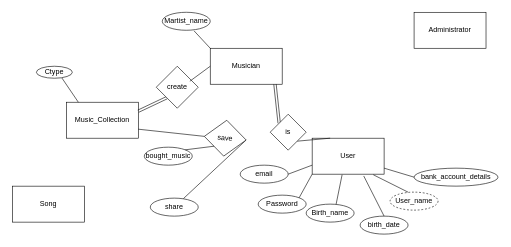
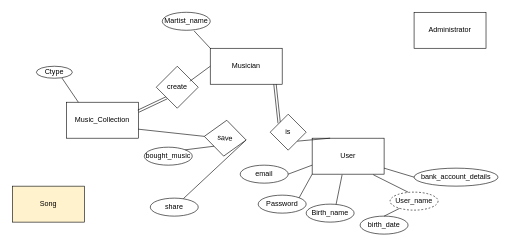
(374, 197) -> (392, 213)
(48, 204) -> (48, 204)
